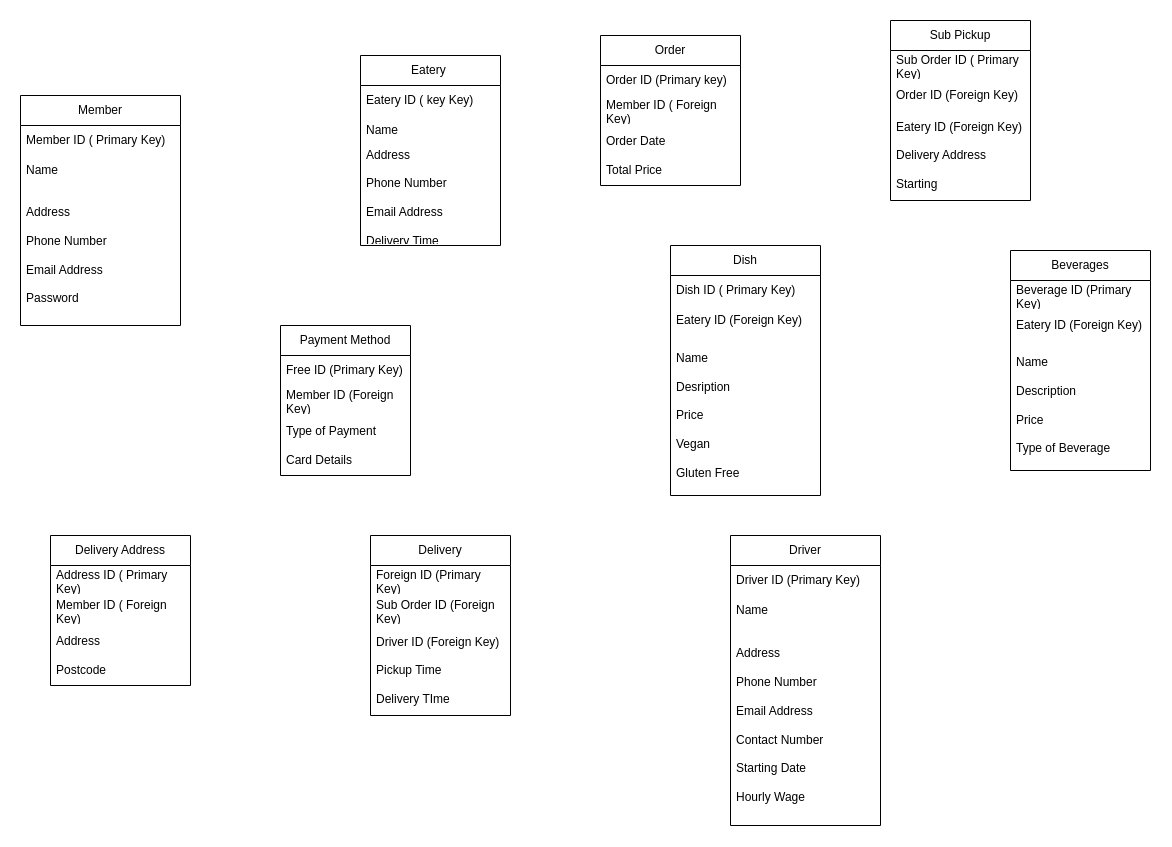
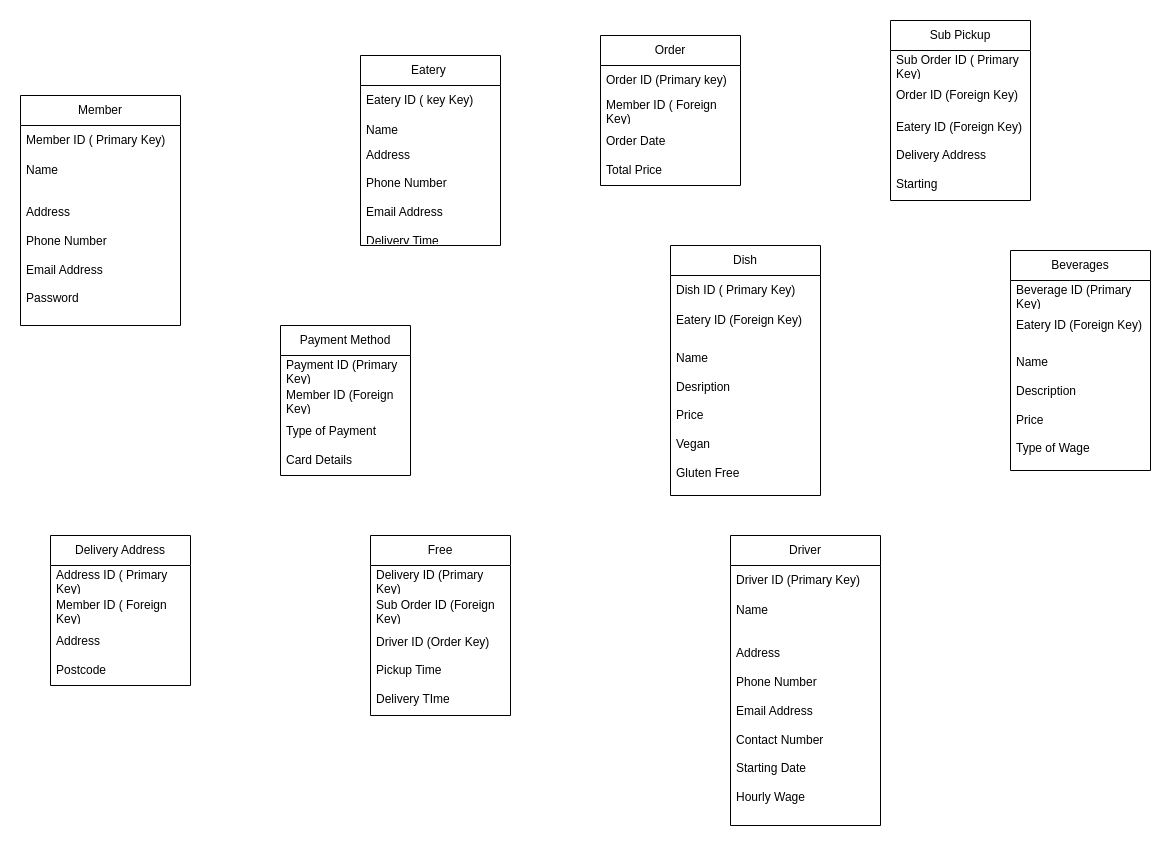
(347, 371) -> (347, 371)
(1067, 406) -> (1054, 406)
(441, 551) -> (441, 551)
(442, 581) -> (442, 581)
(442, 671) -> (441, 671)
